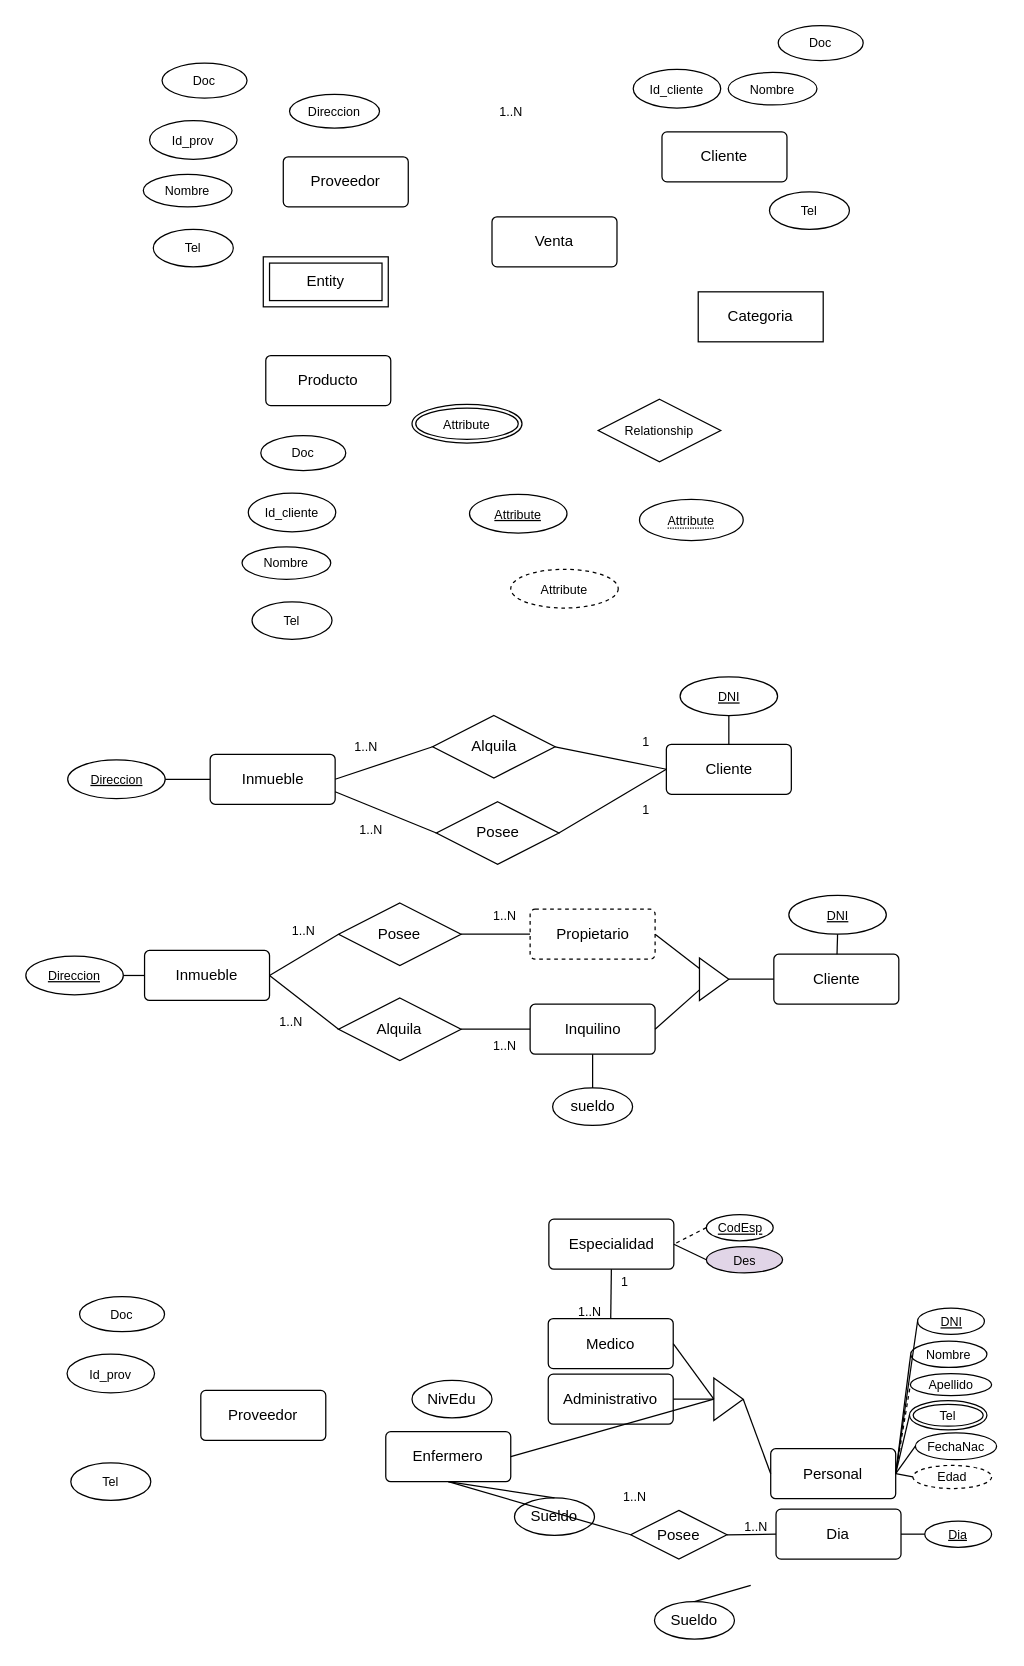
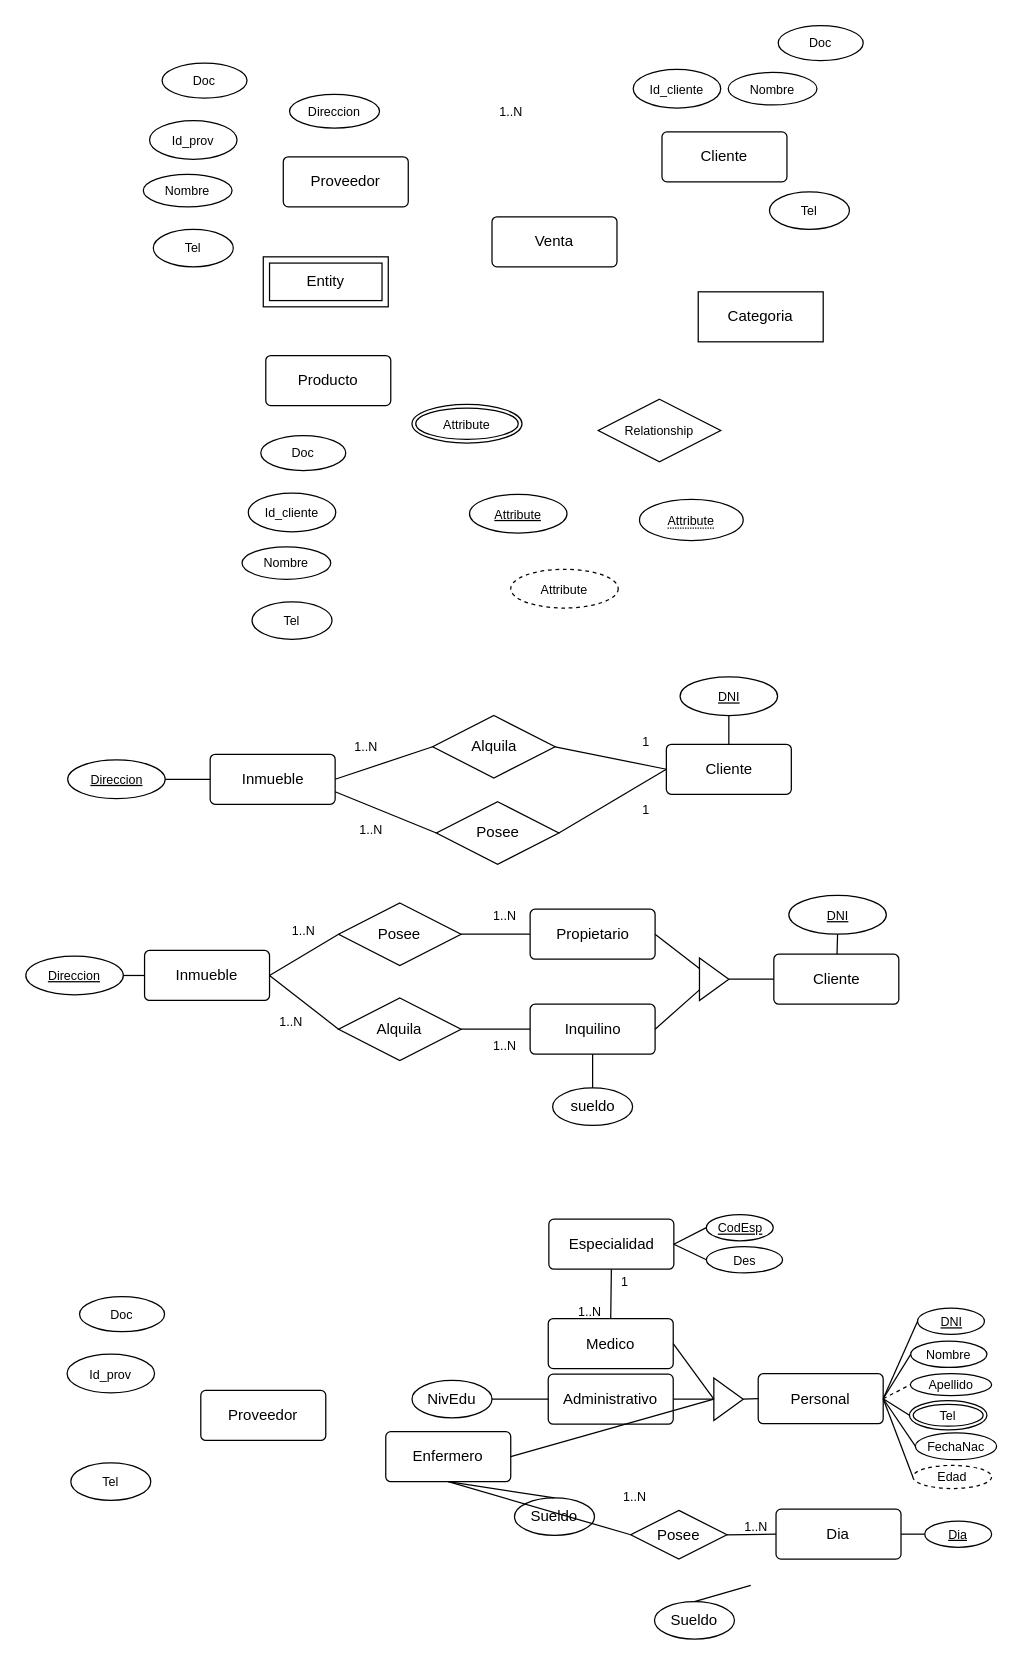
(593, 934) -> (593, 934)
(690, 1236) -> (690, 1236)
(744, 1260) -> (744, 1260)
none -> (520, 1399)
(833, 1474) -> (821, 1399)
